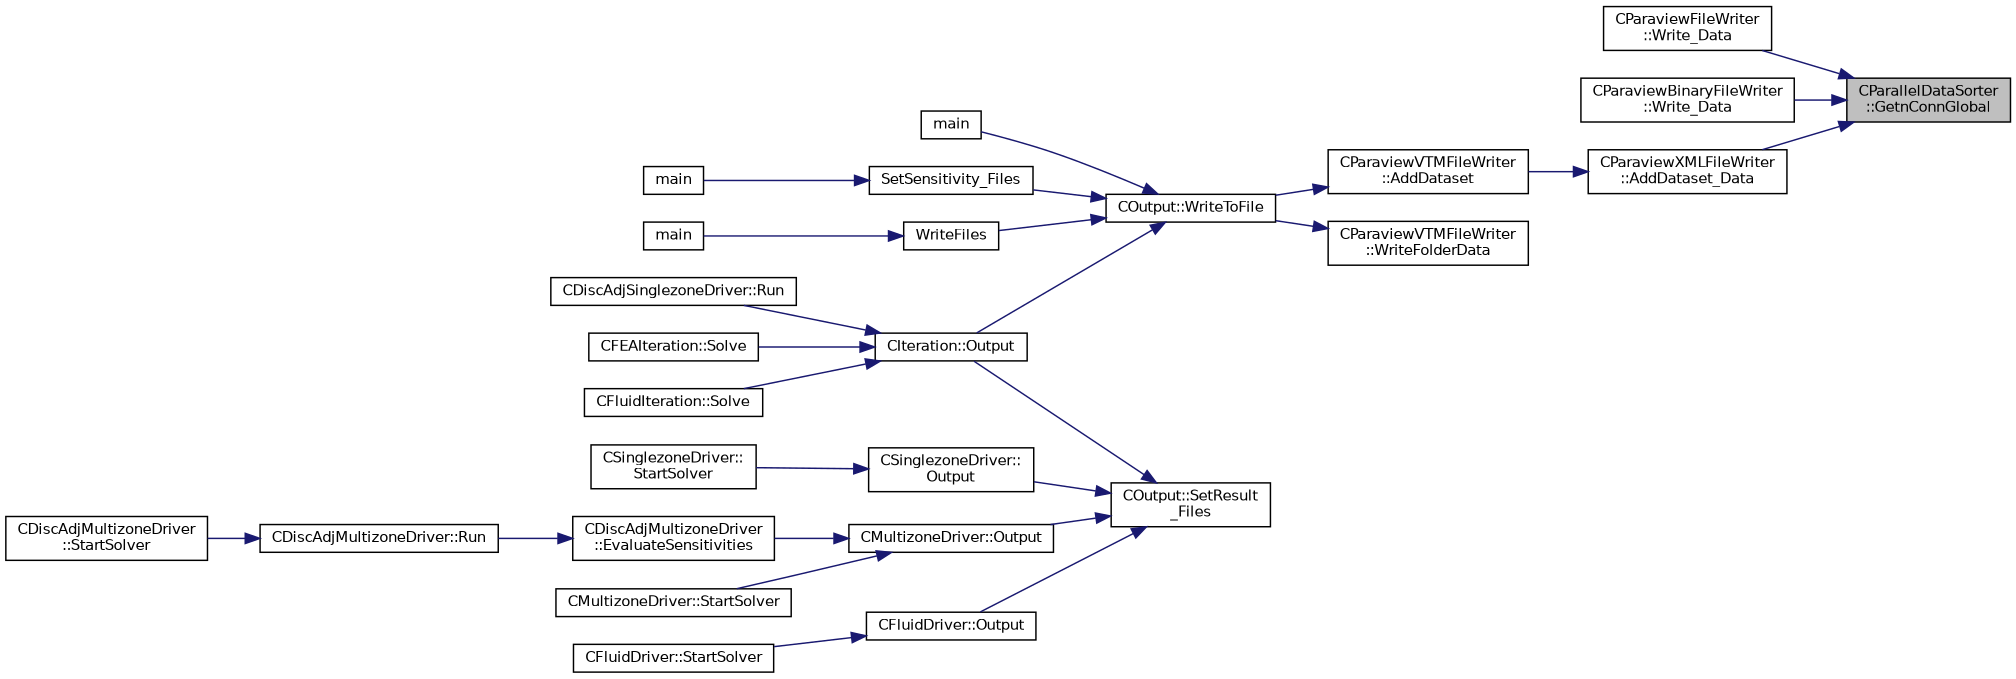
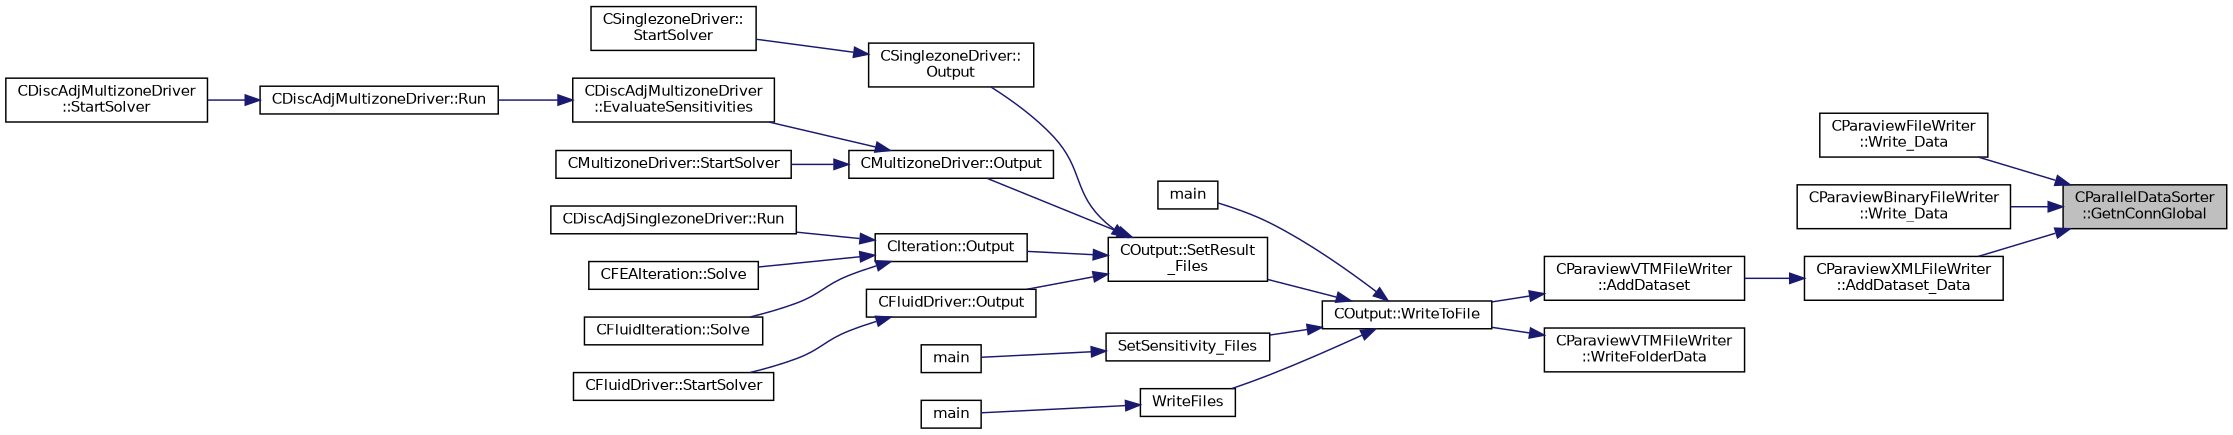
(1065, 281) -> (1302, 288)
